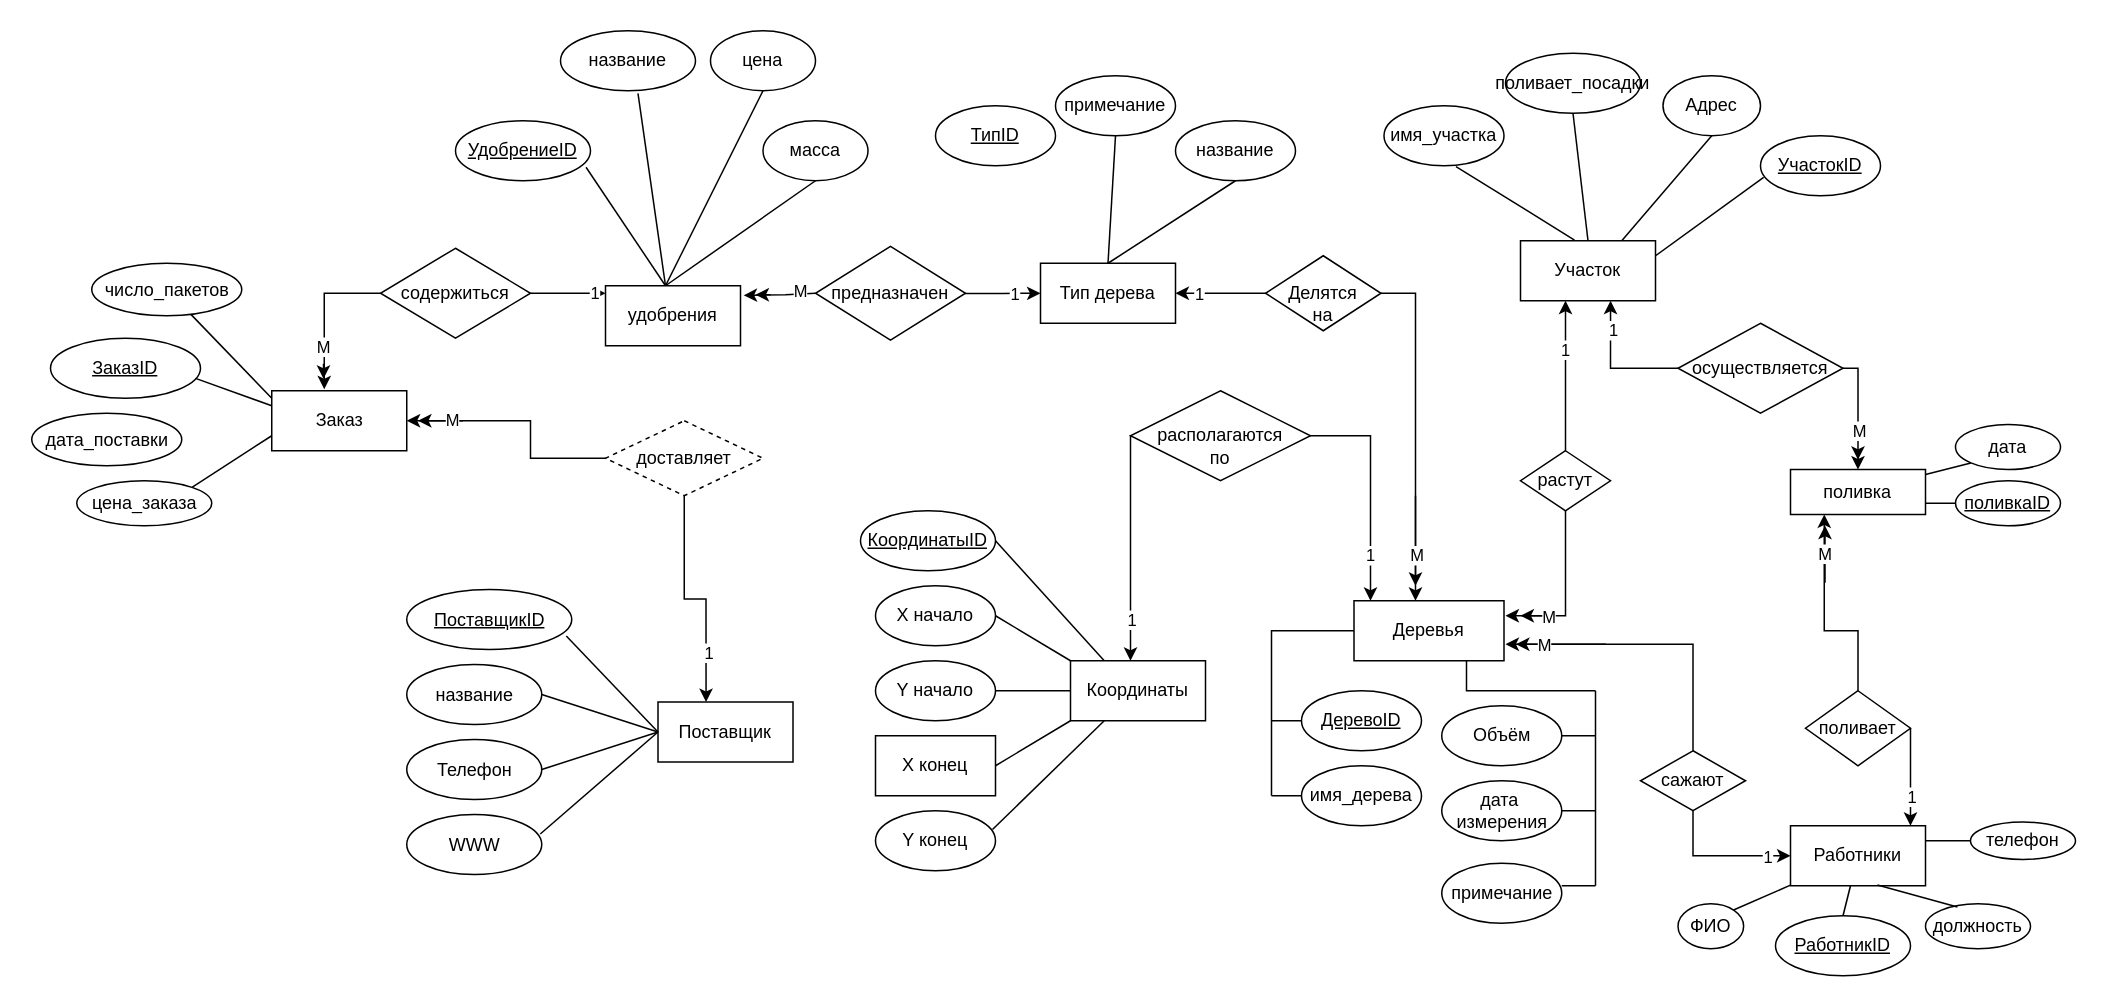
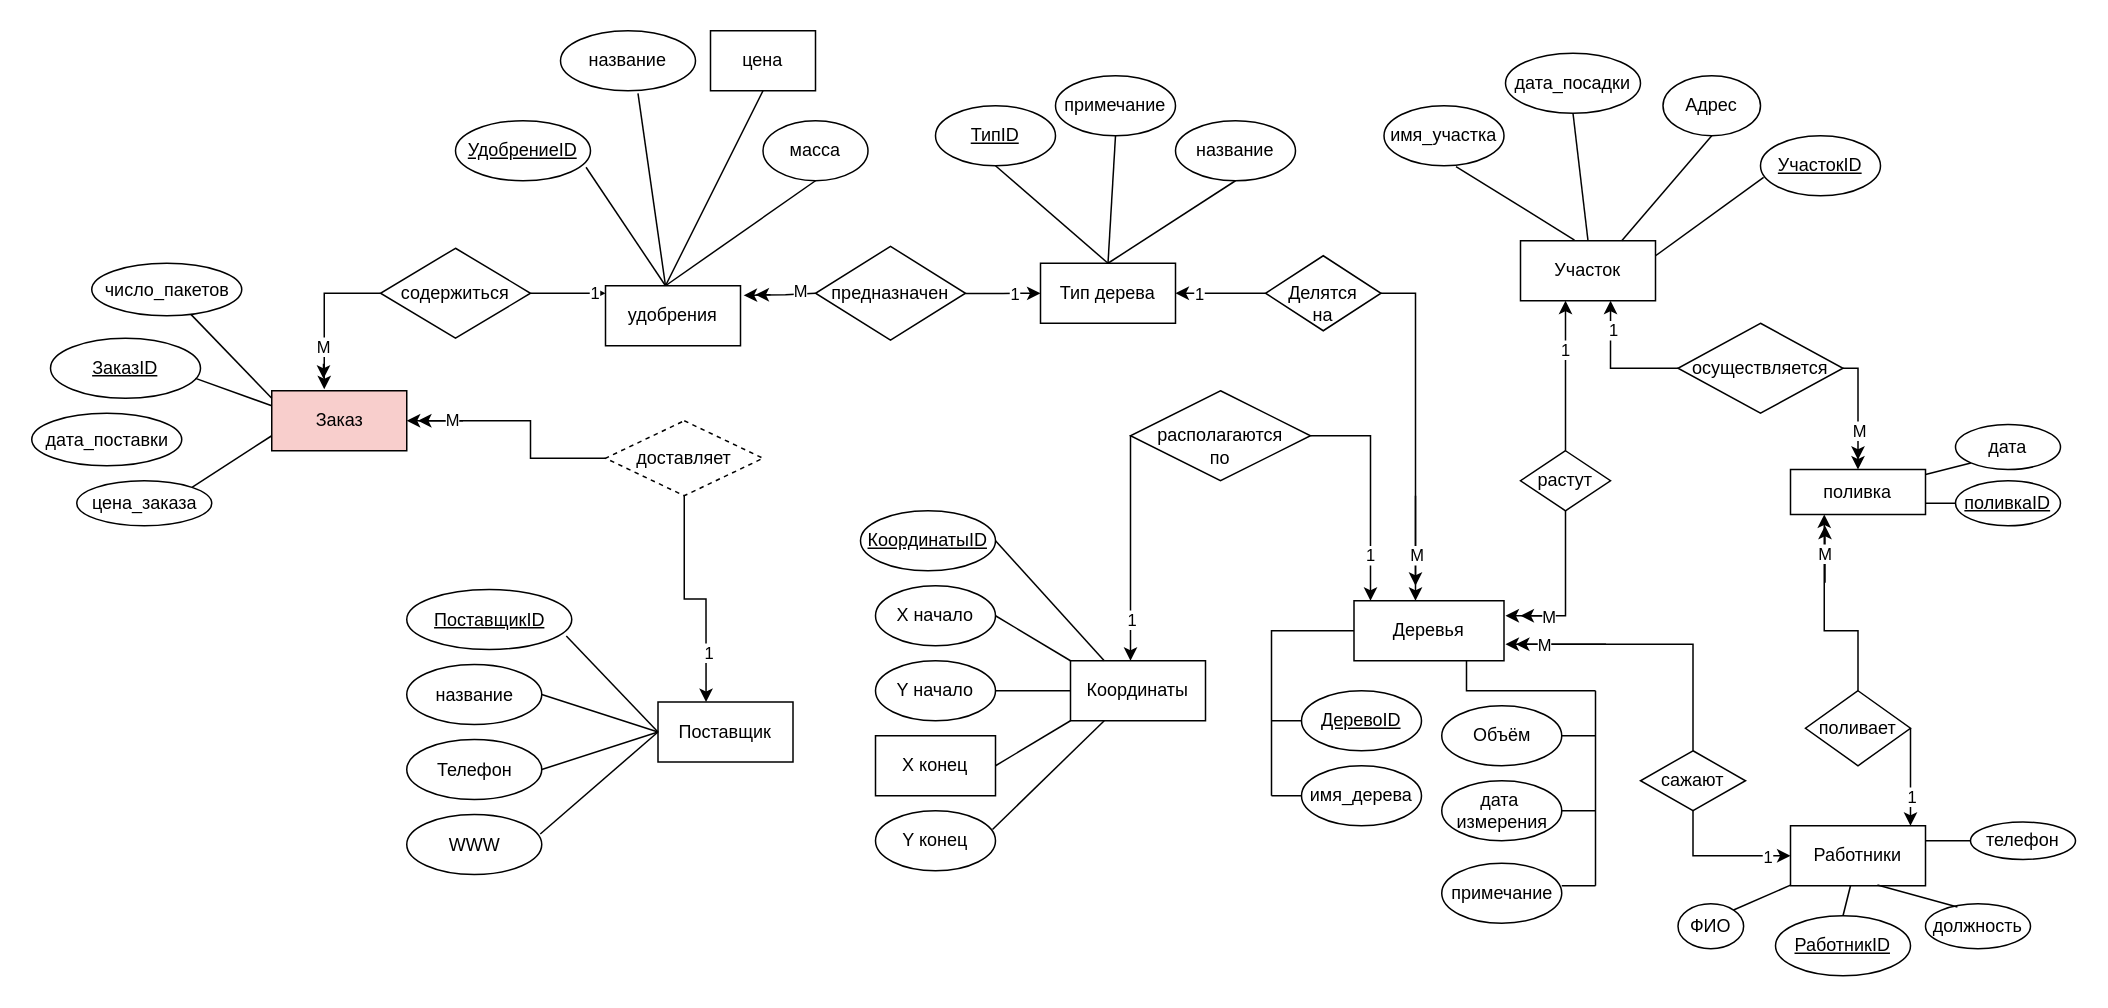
(763, 61) -> (763, 61)
(1573, 83) -> (1573, 83)
none -> (1050, 213)
(339, 421) -> (339, 421)
